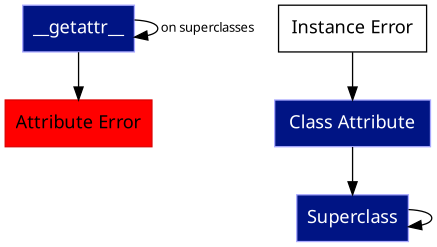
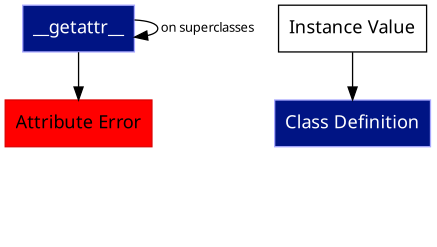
(353, 29) -> (353, 29)
(353, 123) -> (353, 123)
(353, 218) -> none
